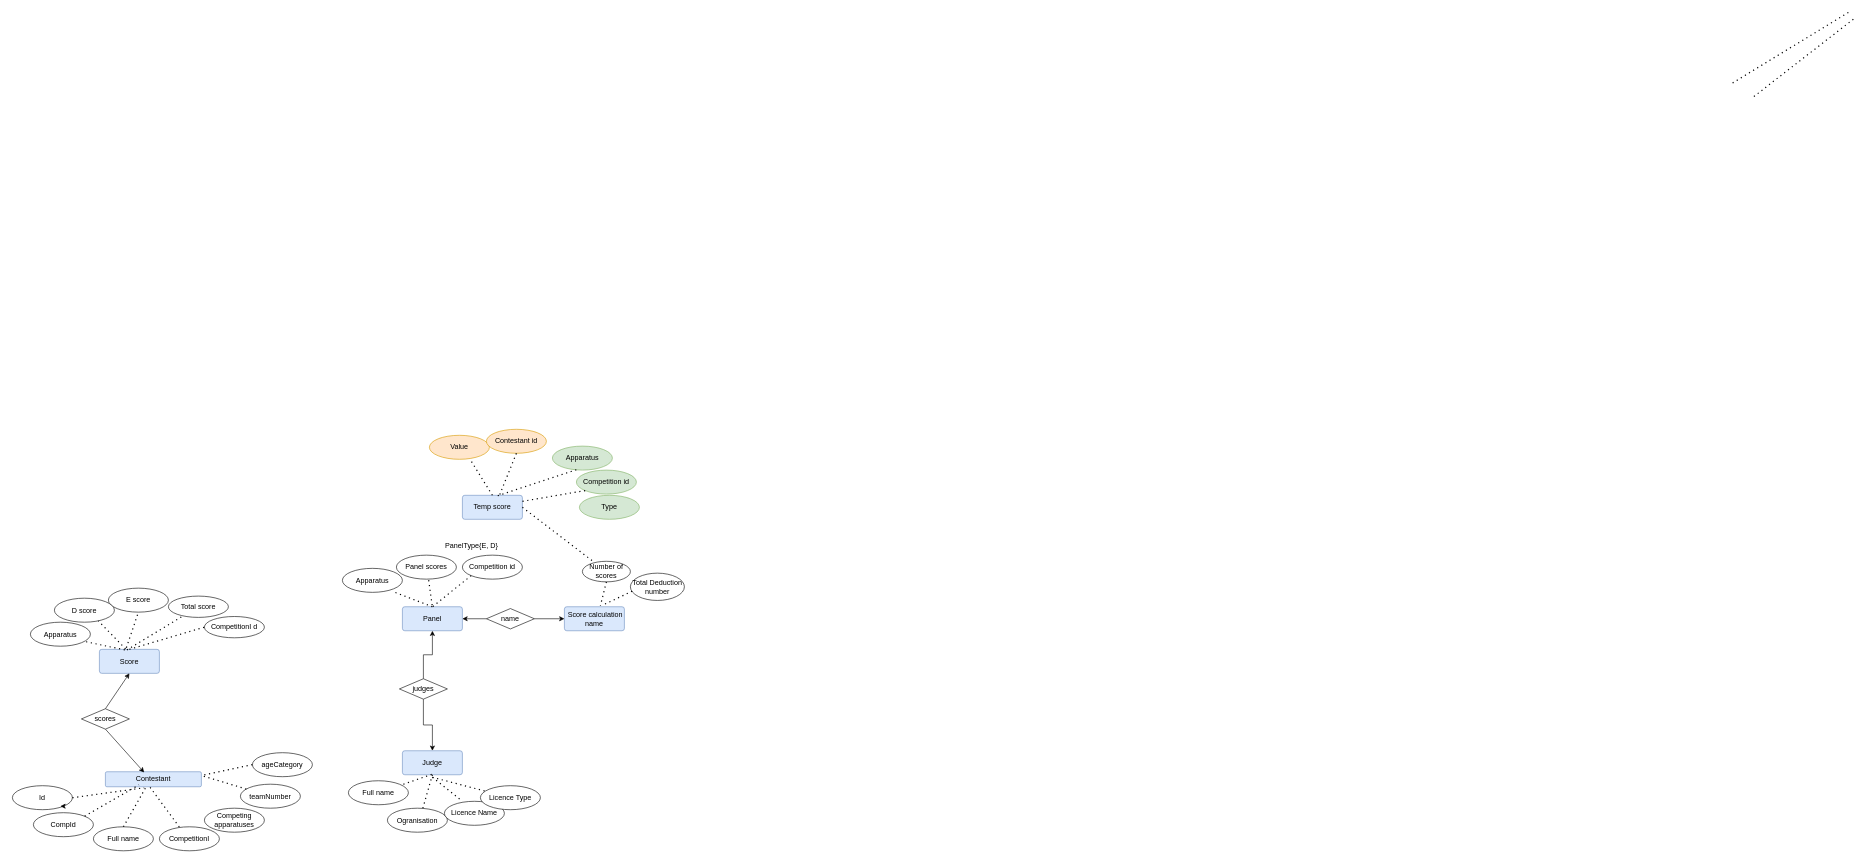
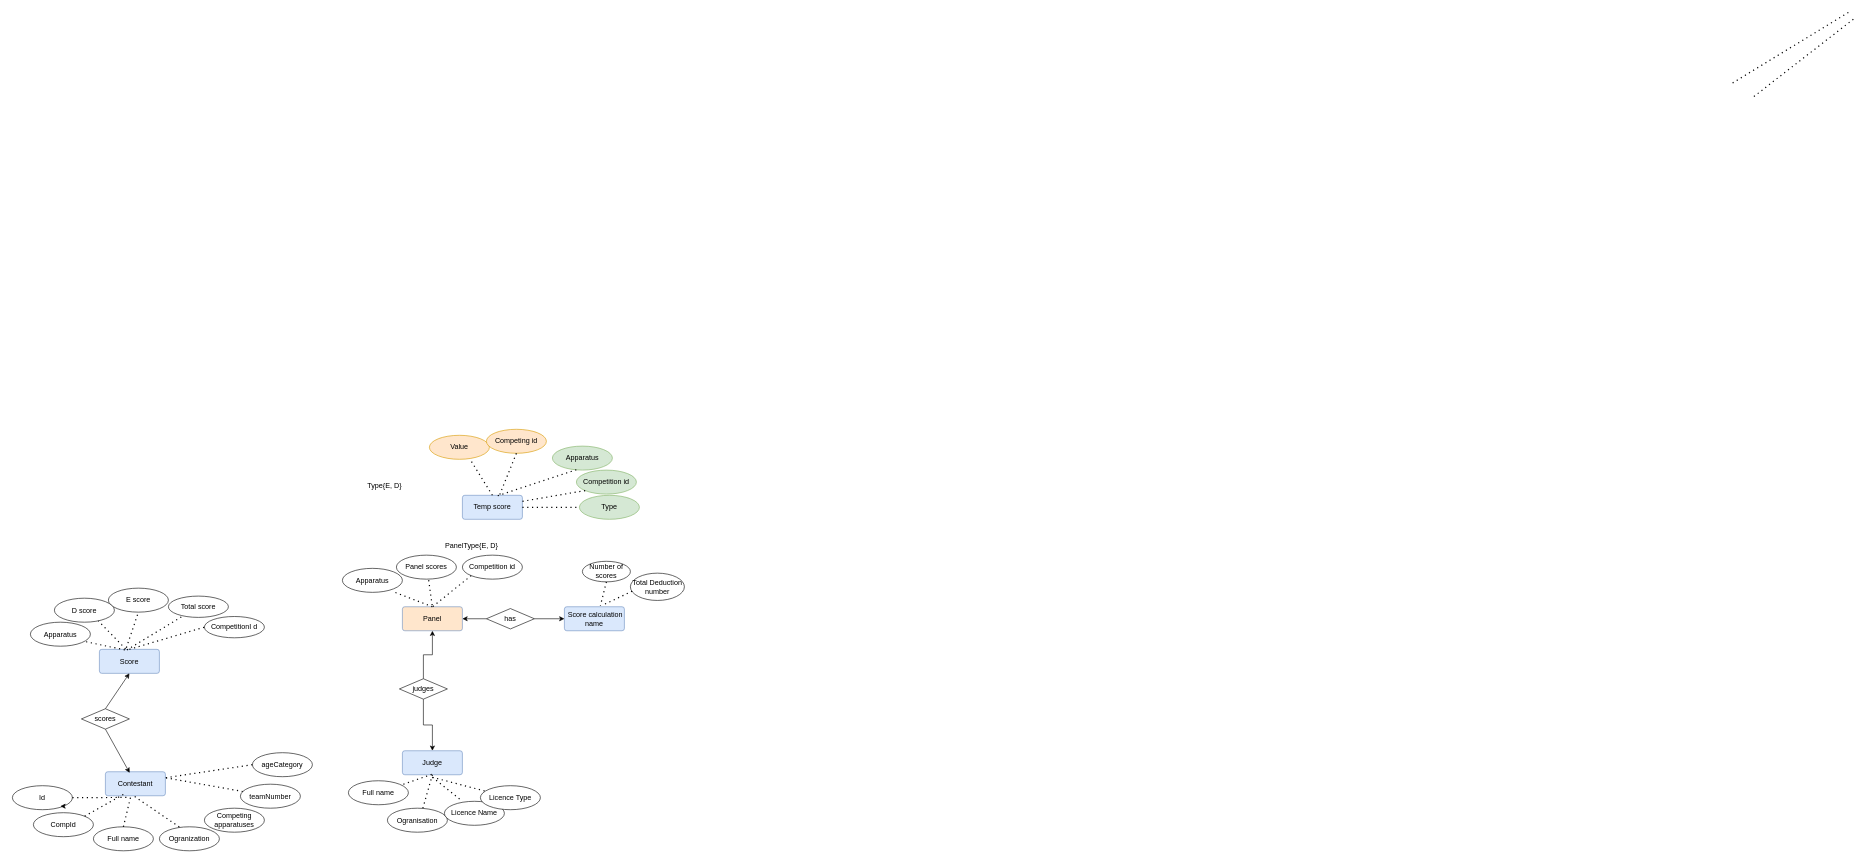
(516, 441) -> (516, 441)
none -> (384, 486)
(558, 535) -> (551, 507)
(432, 619) -> (432, 619)
(510, 619) -> (510, 619)
(153, 779) -> (135, 784)
(189, 839) -> (189, 839)
